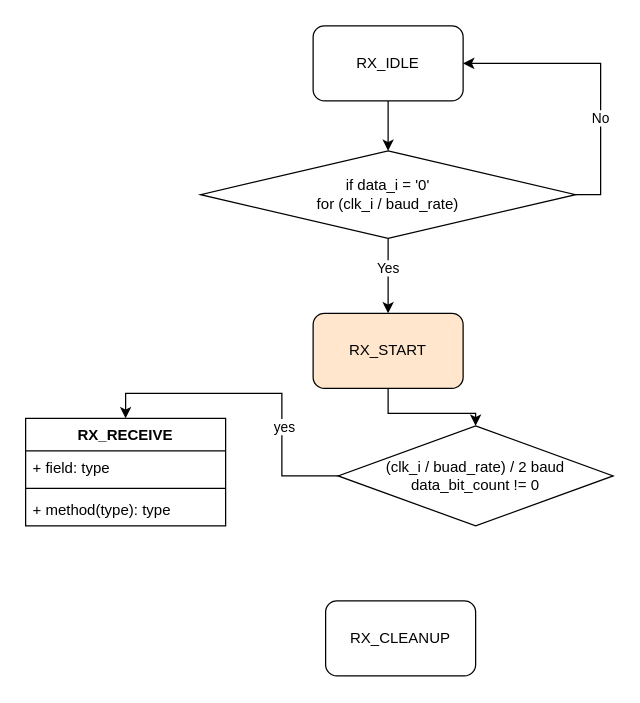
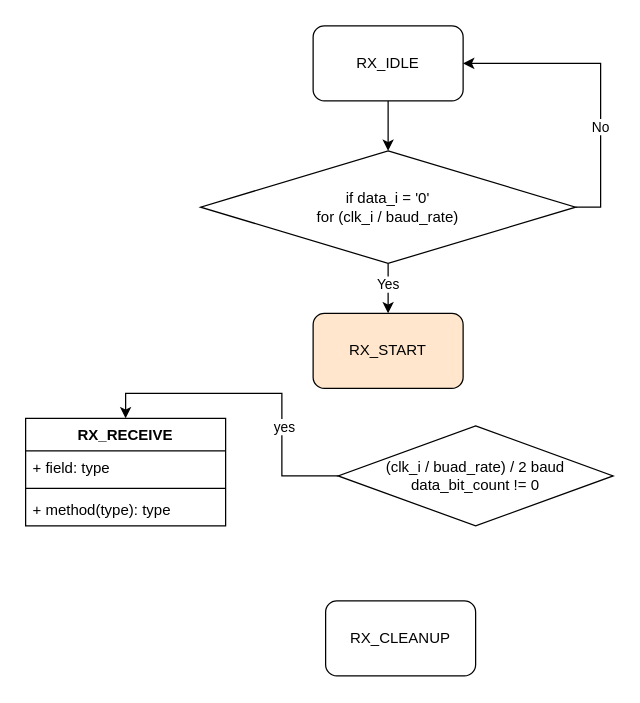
(388, 194) -> (388, 207)
(421, 413) -> none
